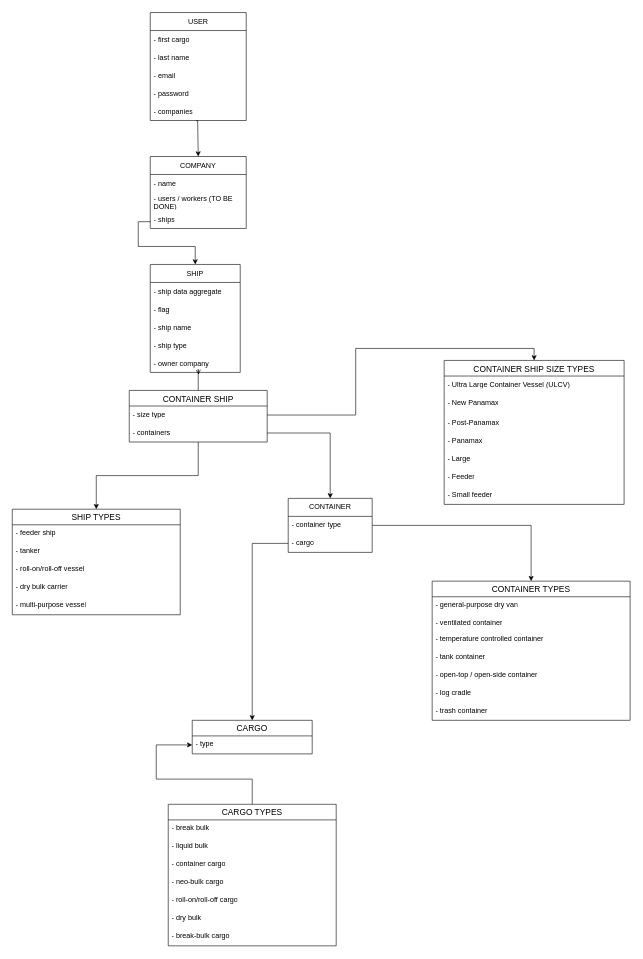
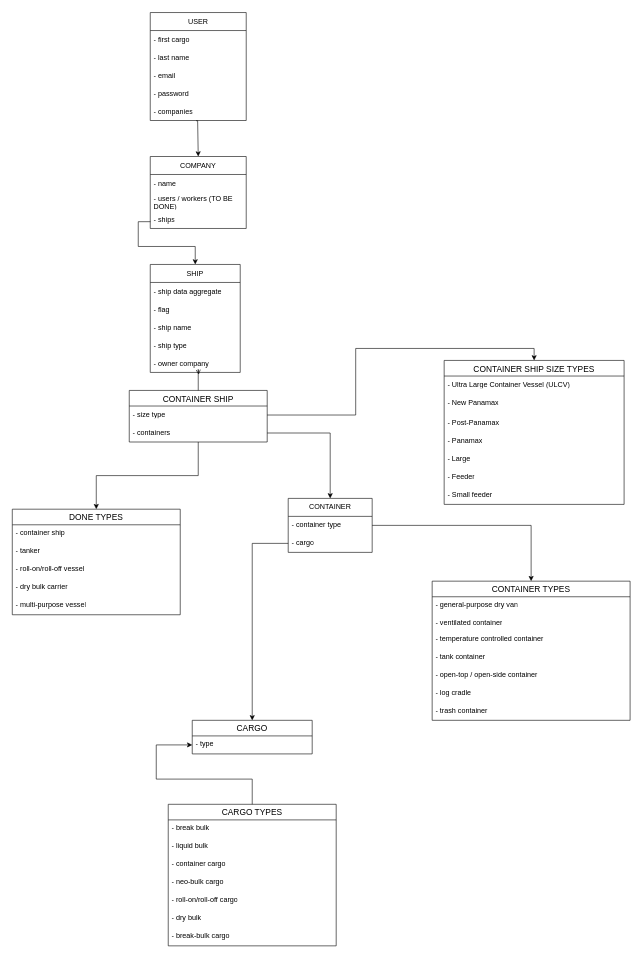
(96, 517) -> (96, 517)
(39, 533) -> (44, 533)
